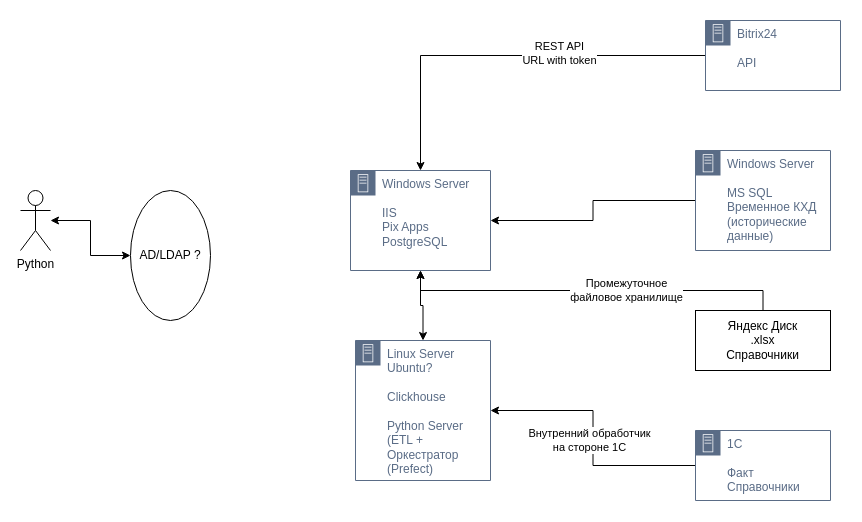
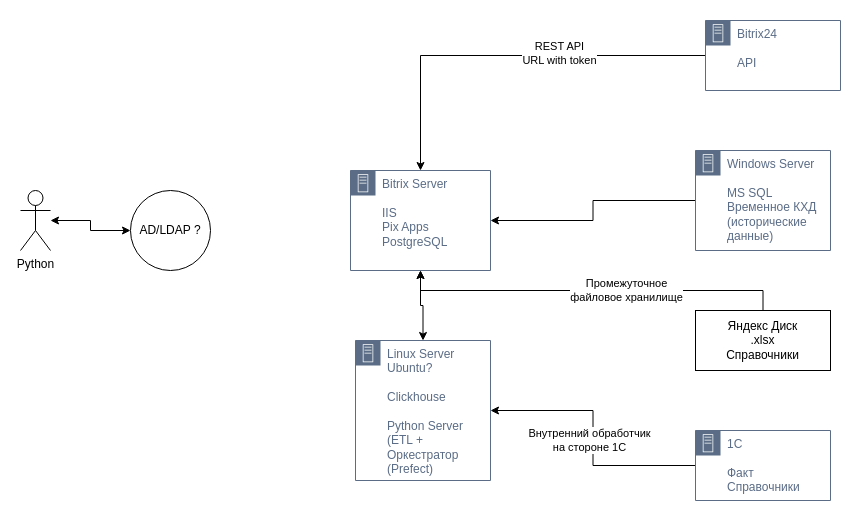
(426, 206) -> (422, 206)
(171, 256) -> (171, 231)
